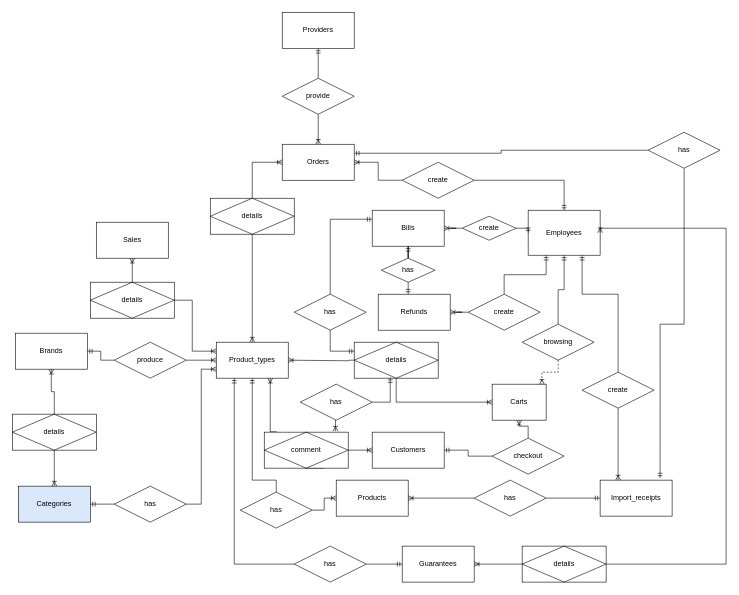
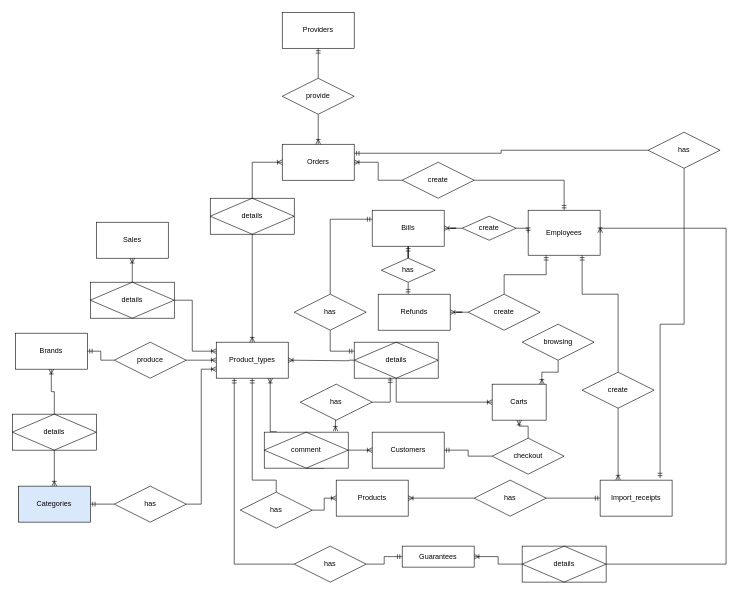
(561, 290) -> none
(550, 372) -> (550, 372)
(438, 564) -> (438, 557)
